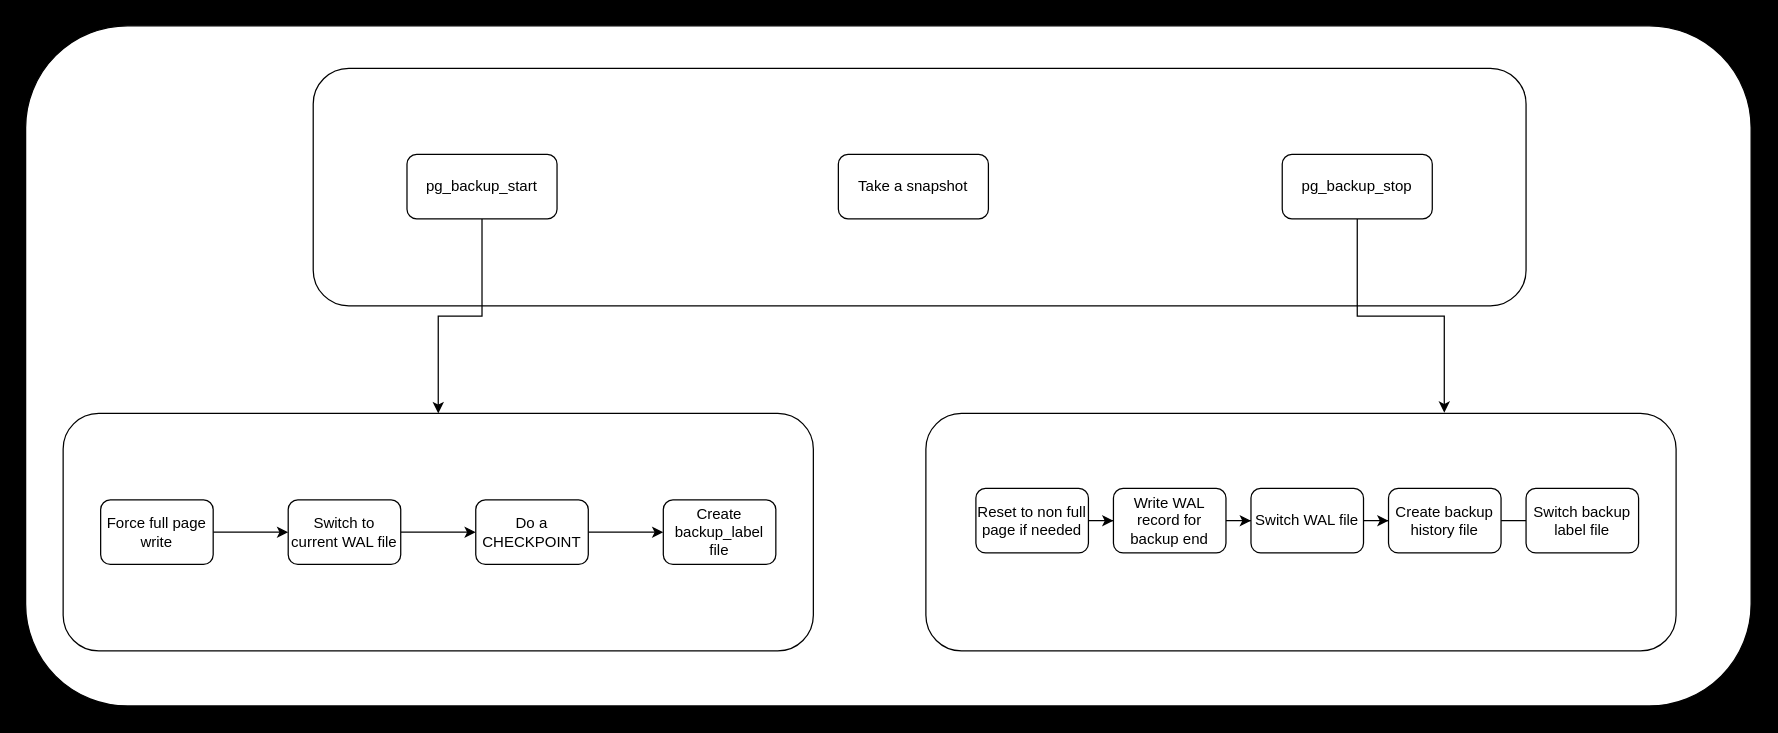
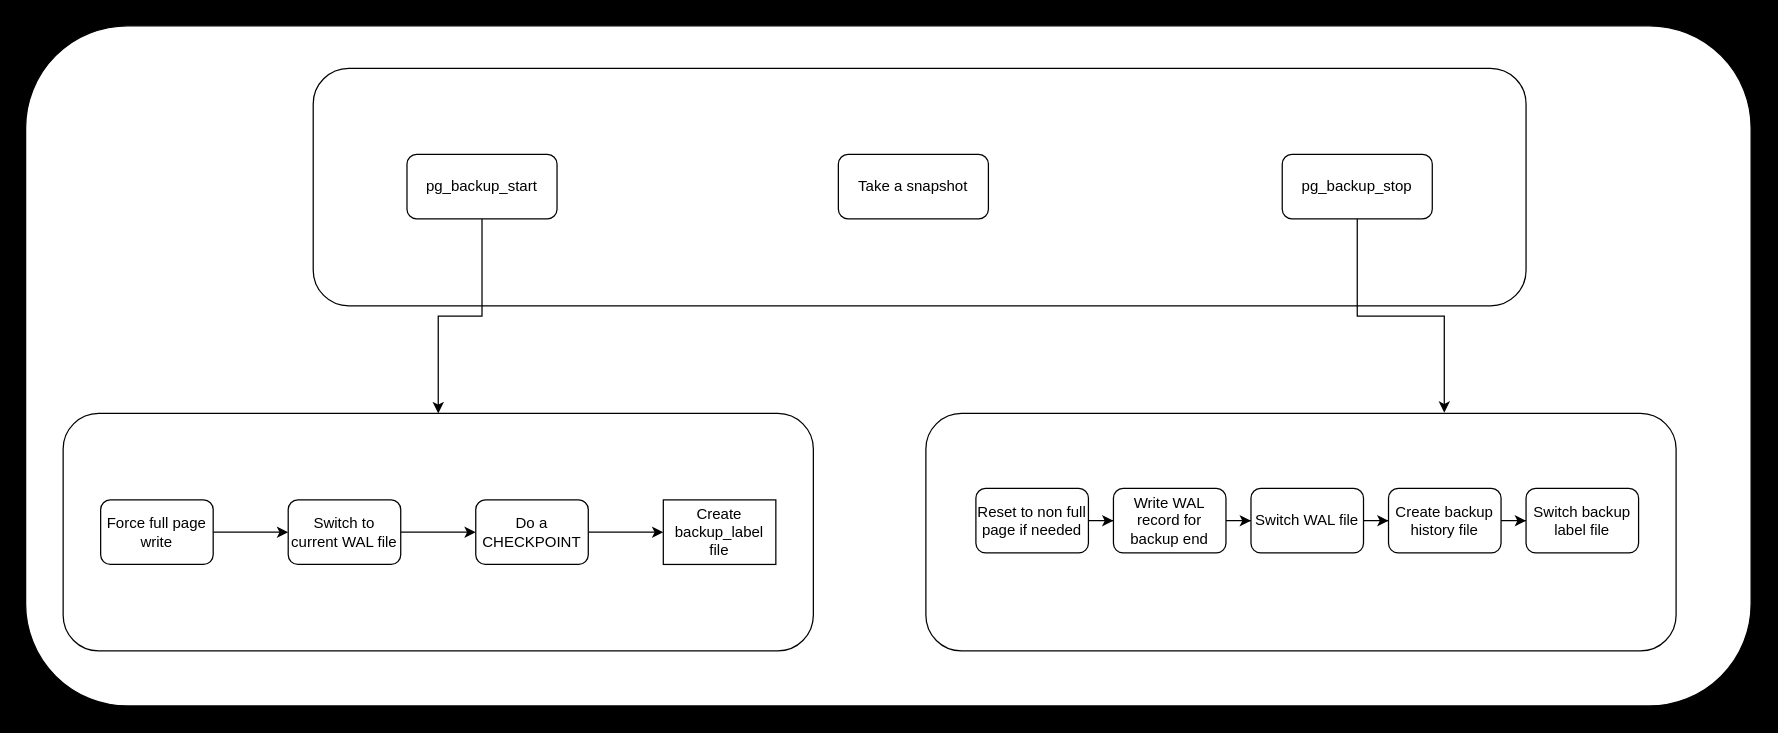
(1519, 520) -> (1516, 520)
(719, 532) -> (719, 532)
